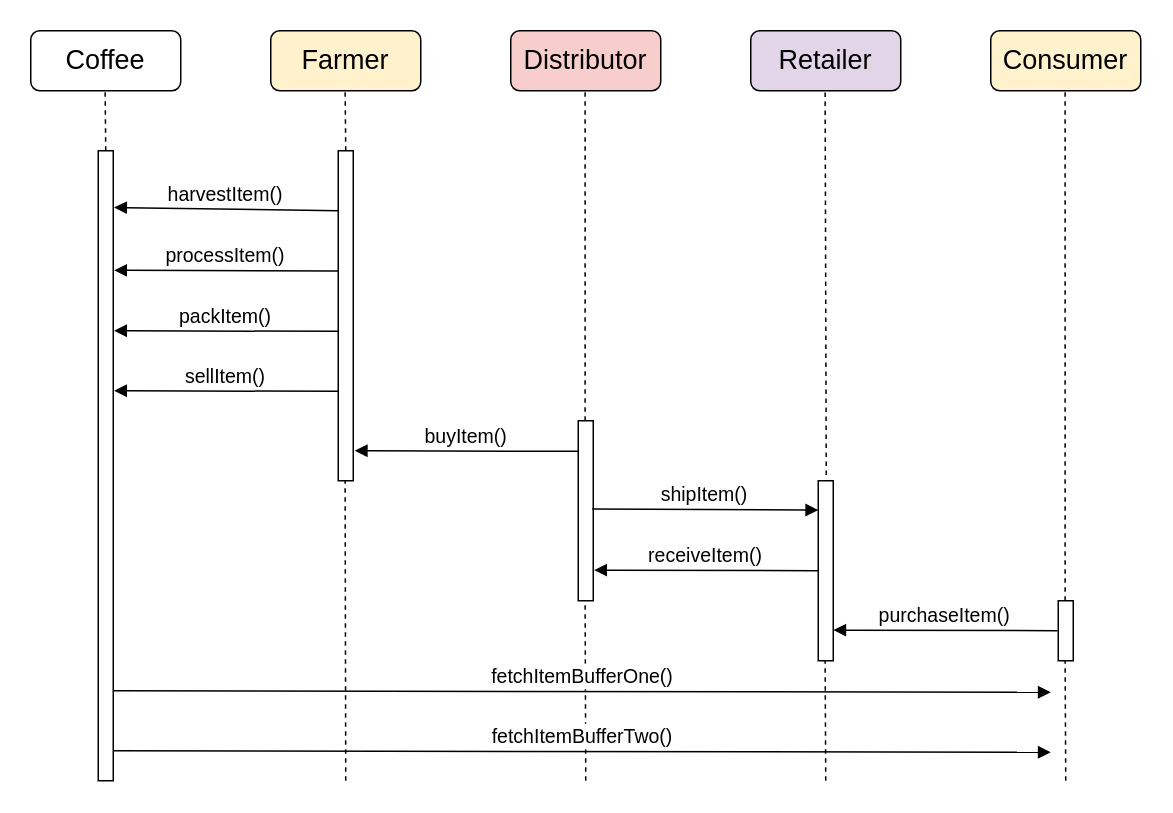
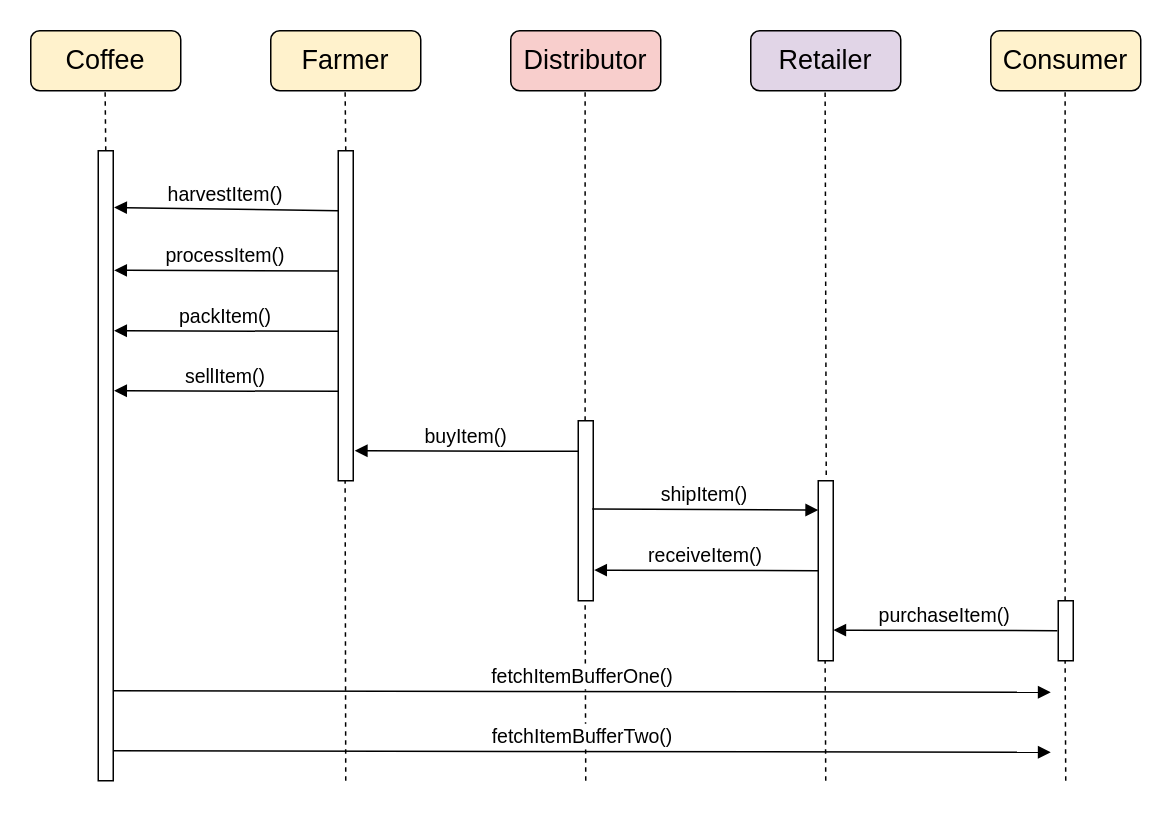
(106, 61) -> (106, 61)
